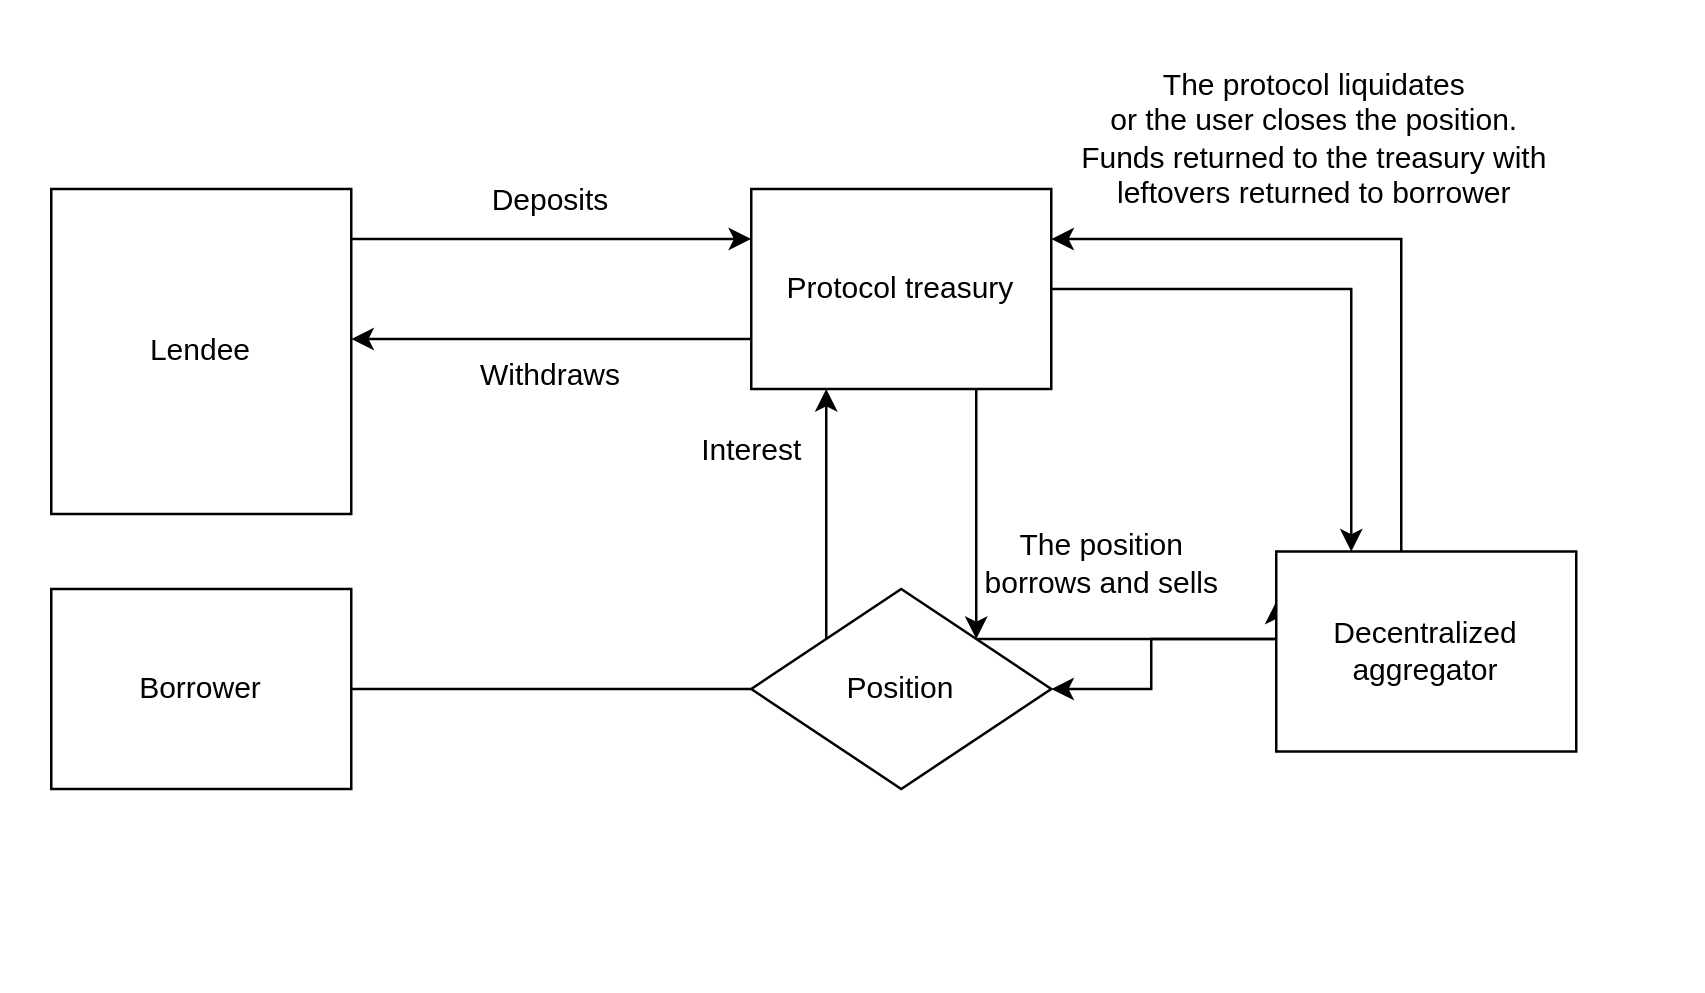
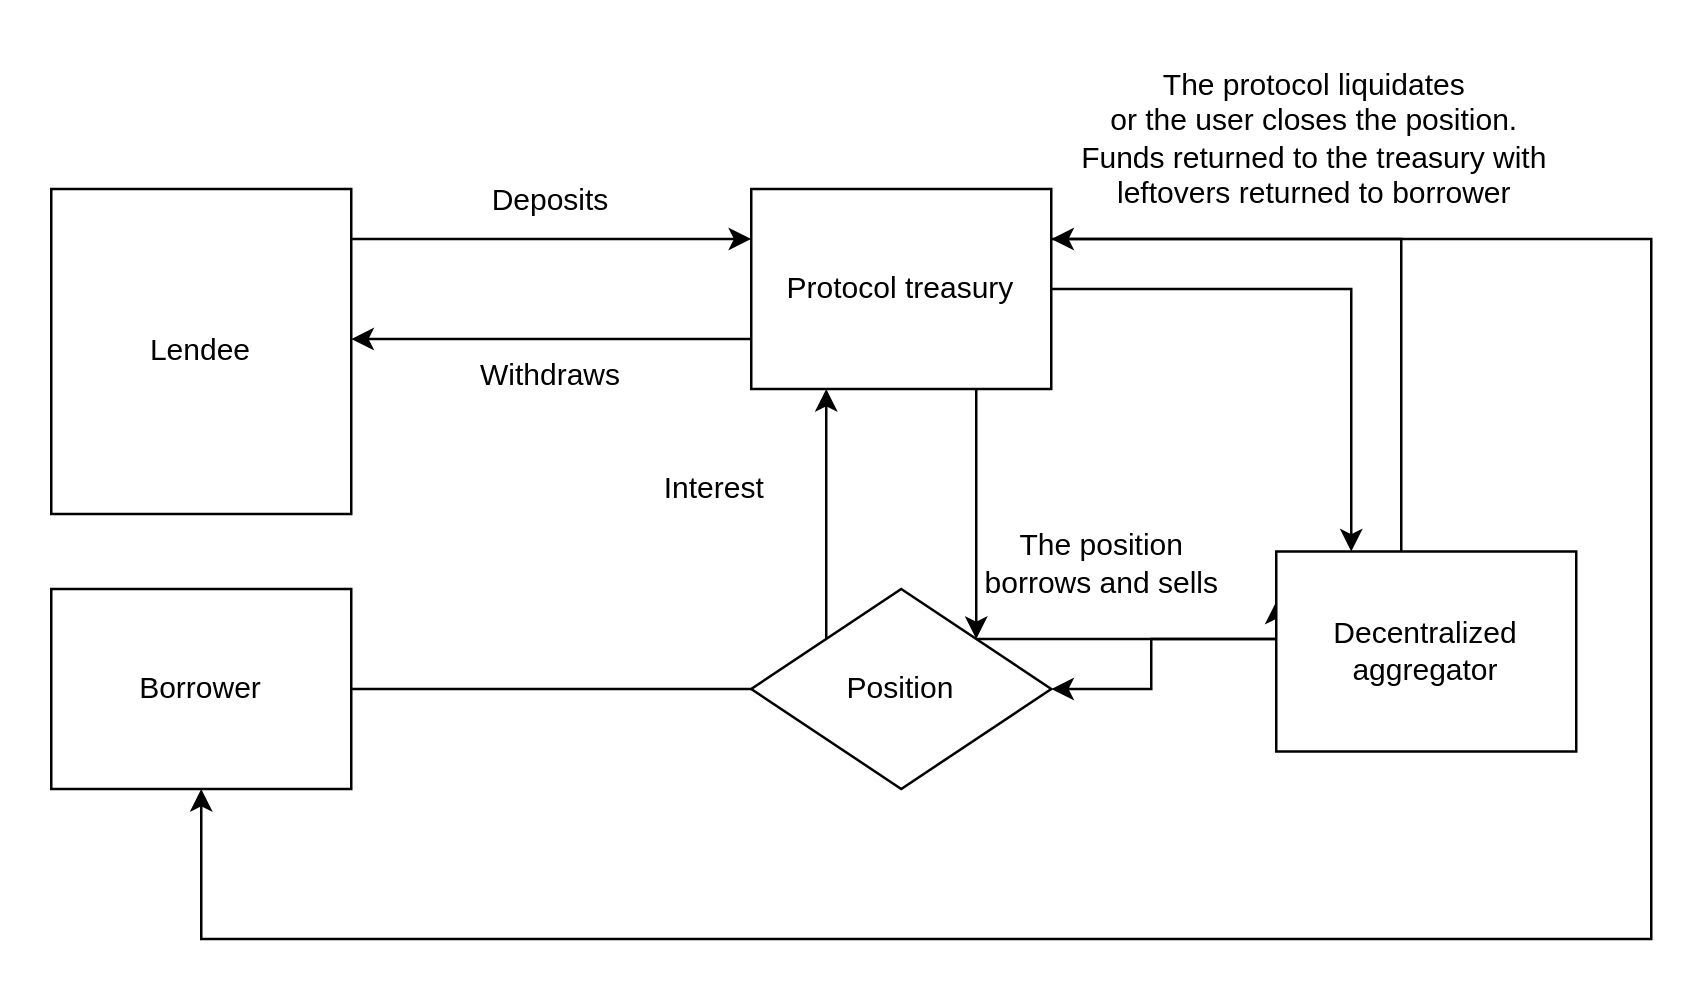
(751, 451) -> (714, 489)
none -> (1332, 939)
